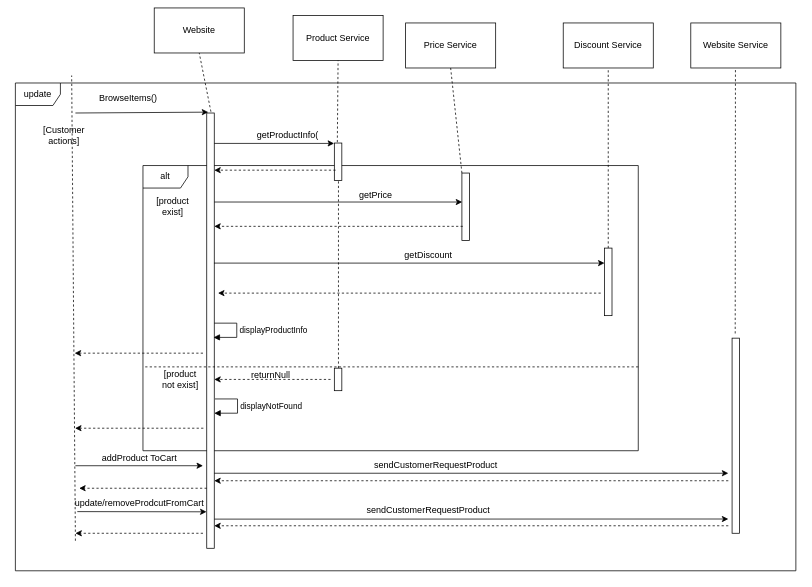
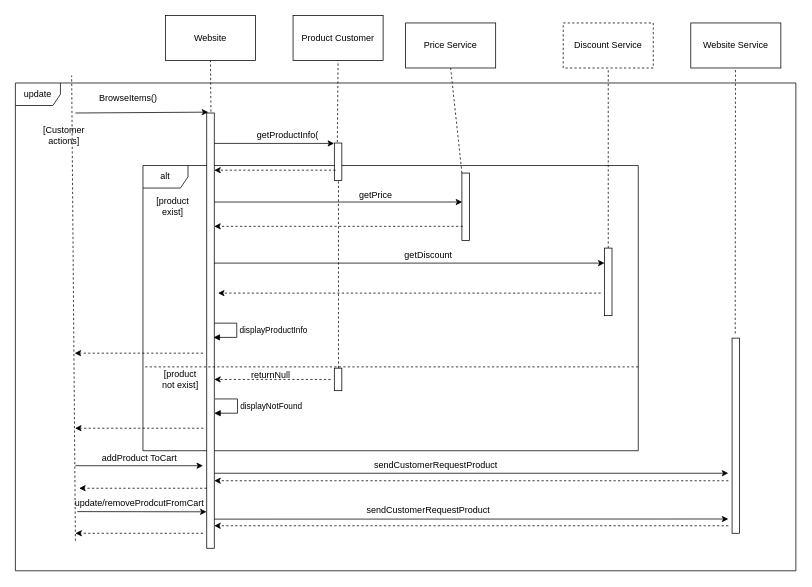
(199, 30) -> (210, 38)
(338, 38) -> (338, 38)
(608, 45) -> (608, 45)
